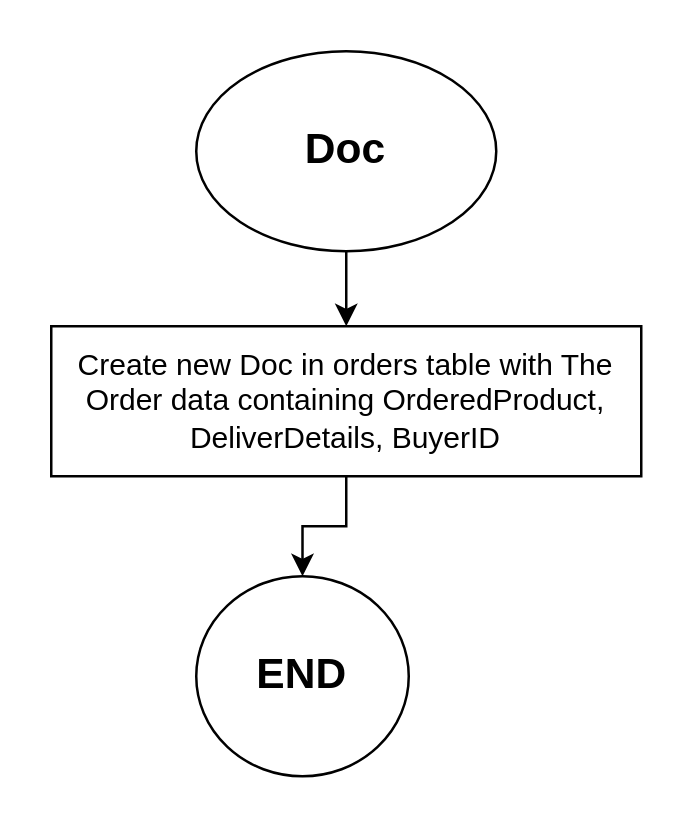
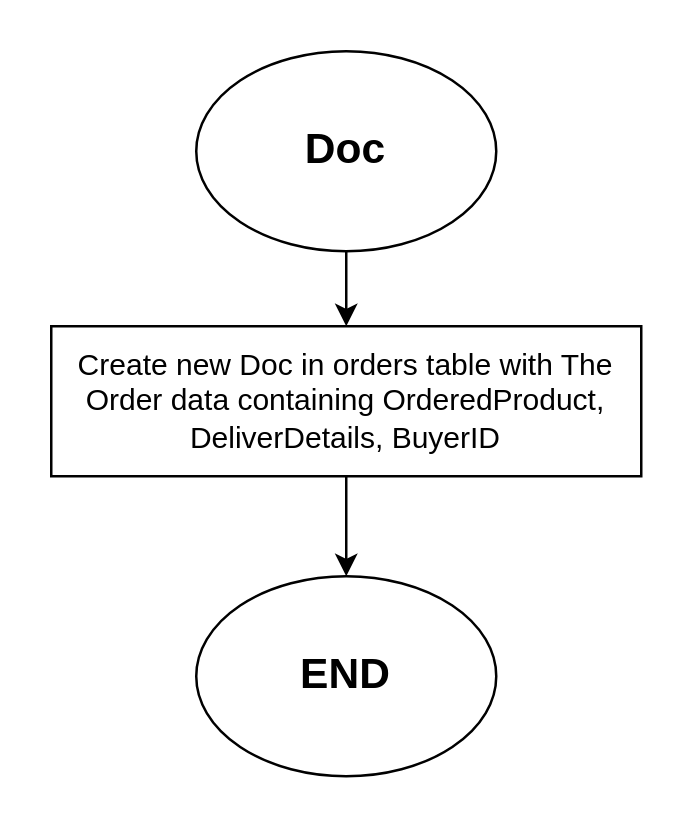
(303, 676) -> (346, 676)
